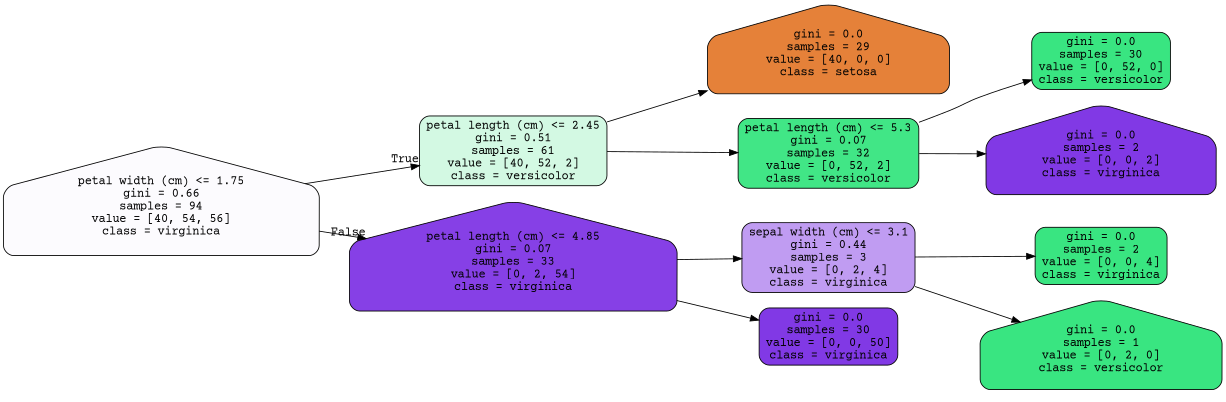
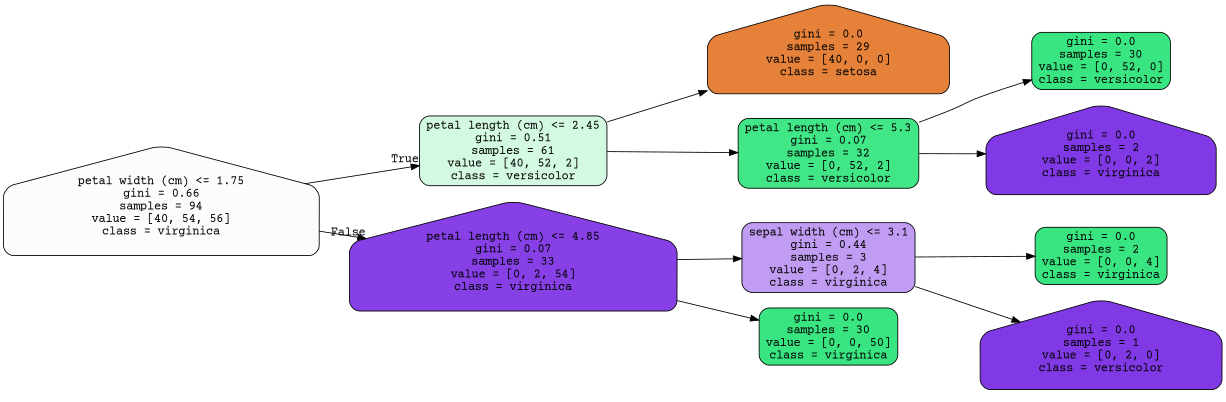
(828, 337) -> (828, 337)
(1101, 349) -> (1101, 349)
